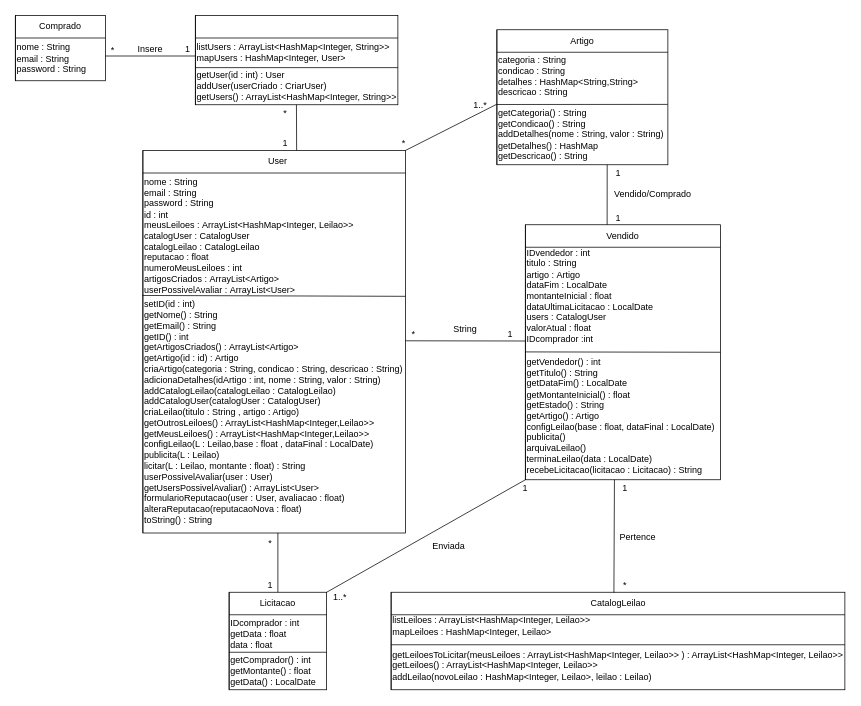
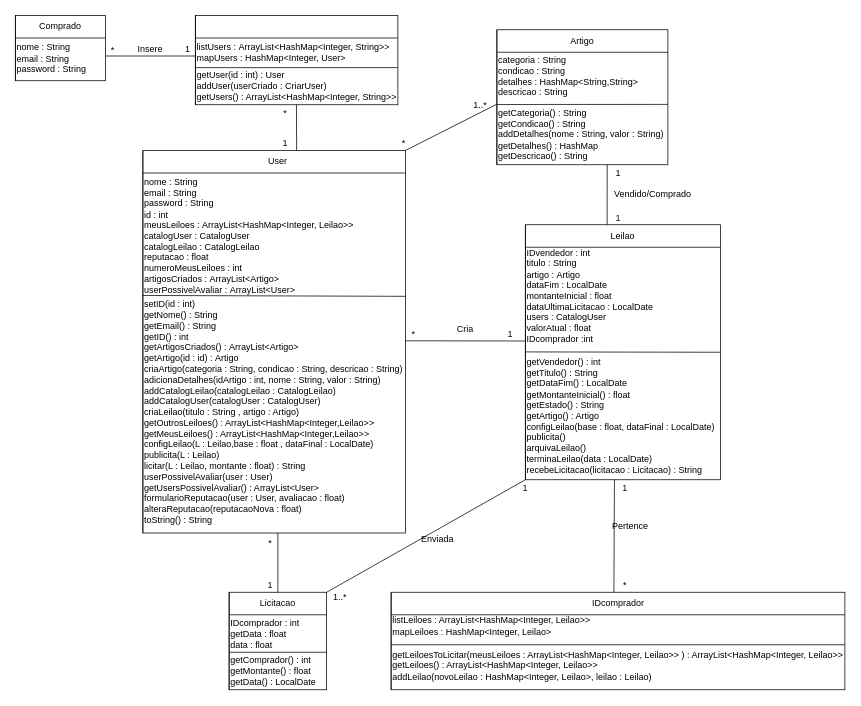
(623, 236) -> (623, 236)
(465, 330) -> (465, 330)
(638, 537) -> (630, 526)
(449, 546) -> (438, 539)
(618, 603) -> (618, 603)
